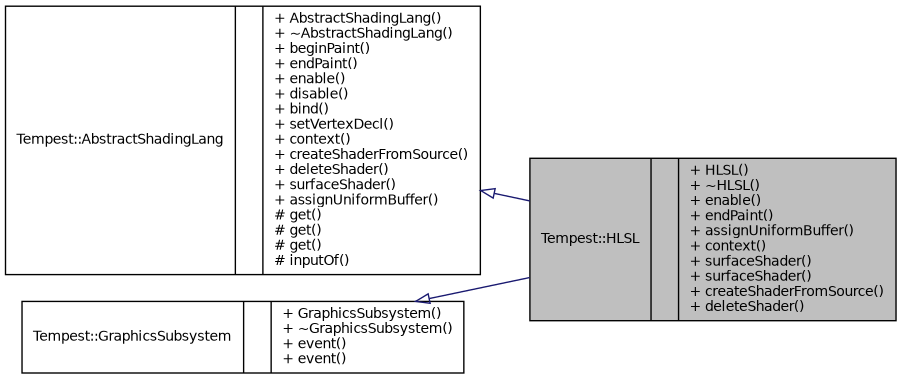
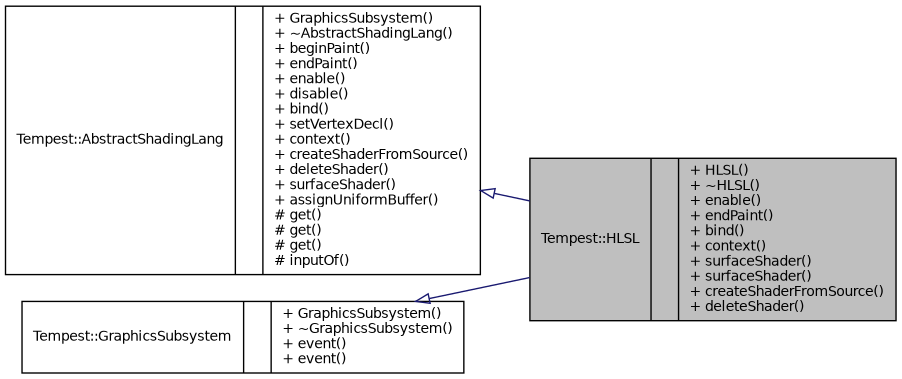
(358, 19) -> (354, 19)
(772, 231) -> (717, 231)
